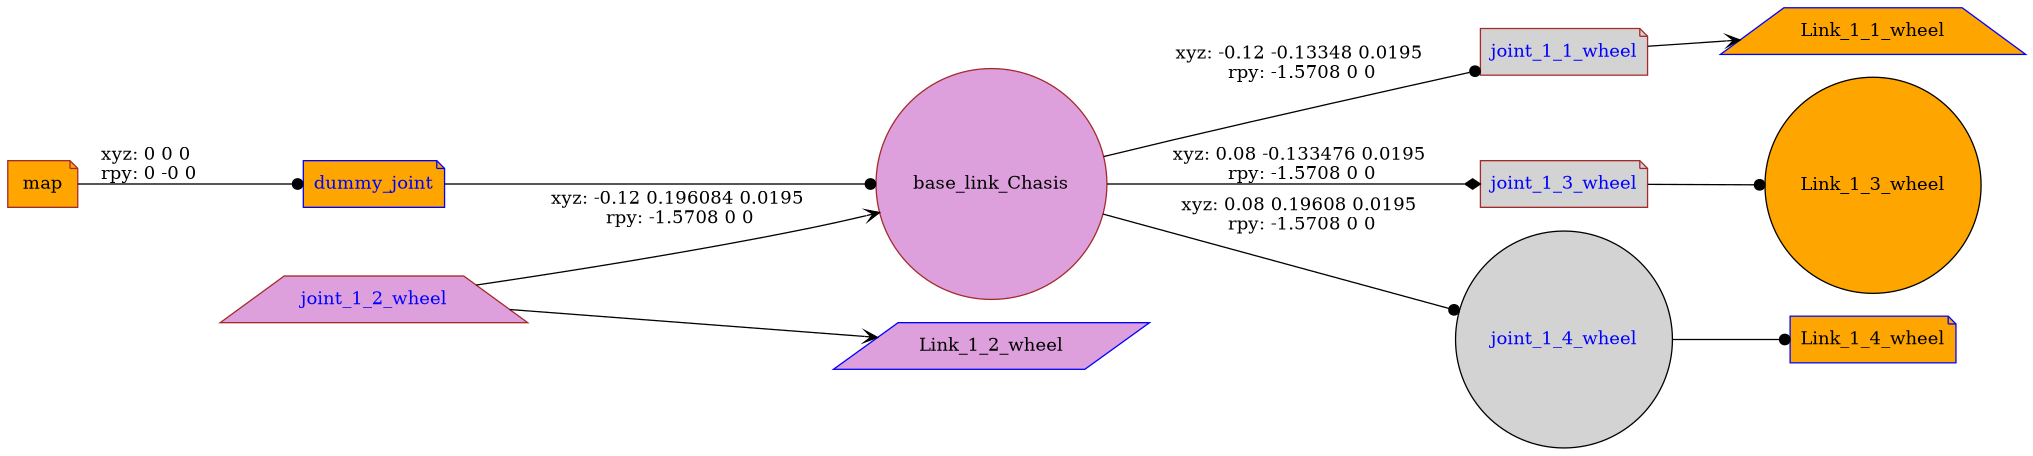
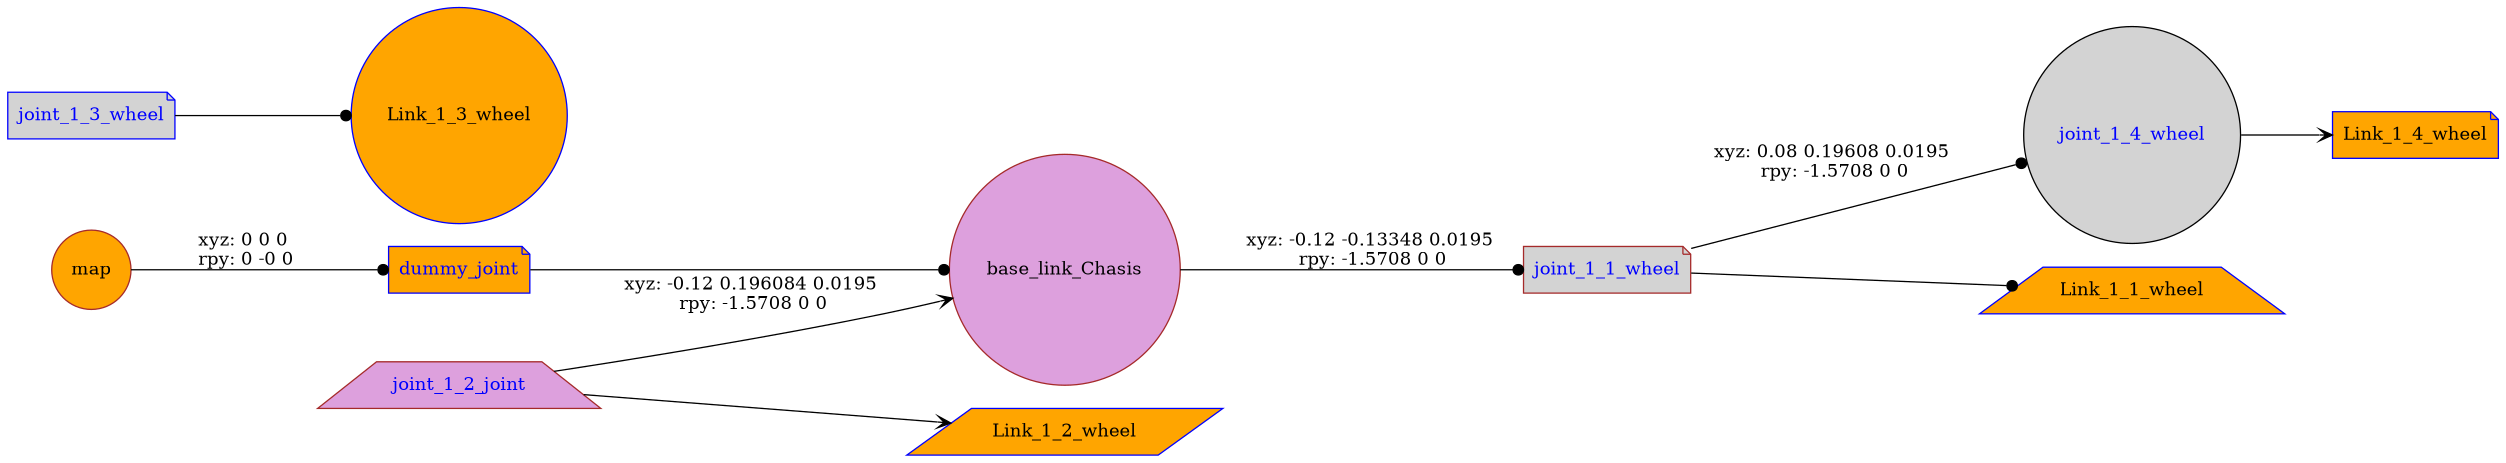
(1687, 44) -> (1849, 279)
(43, 184) -> (91, 270)
(1286, 184) -> none
(1564, 184) -> (91, 116)
(1873, 185) -> (459, 116)
(1276, 261) -> (1853, 207)
(374, 299) -> (459, 385)
(1726, 340) -> (2280, 135)
(991, 346) -> (1065, 432)
